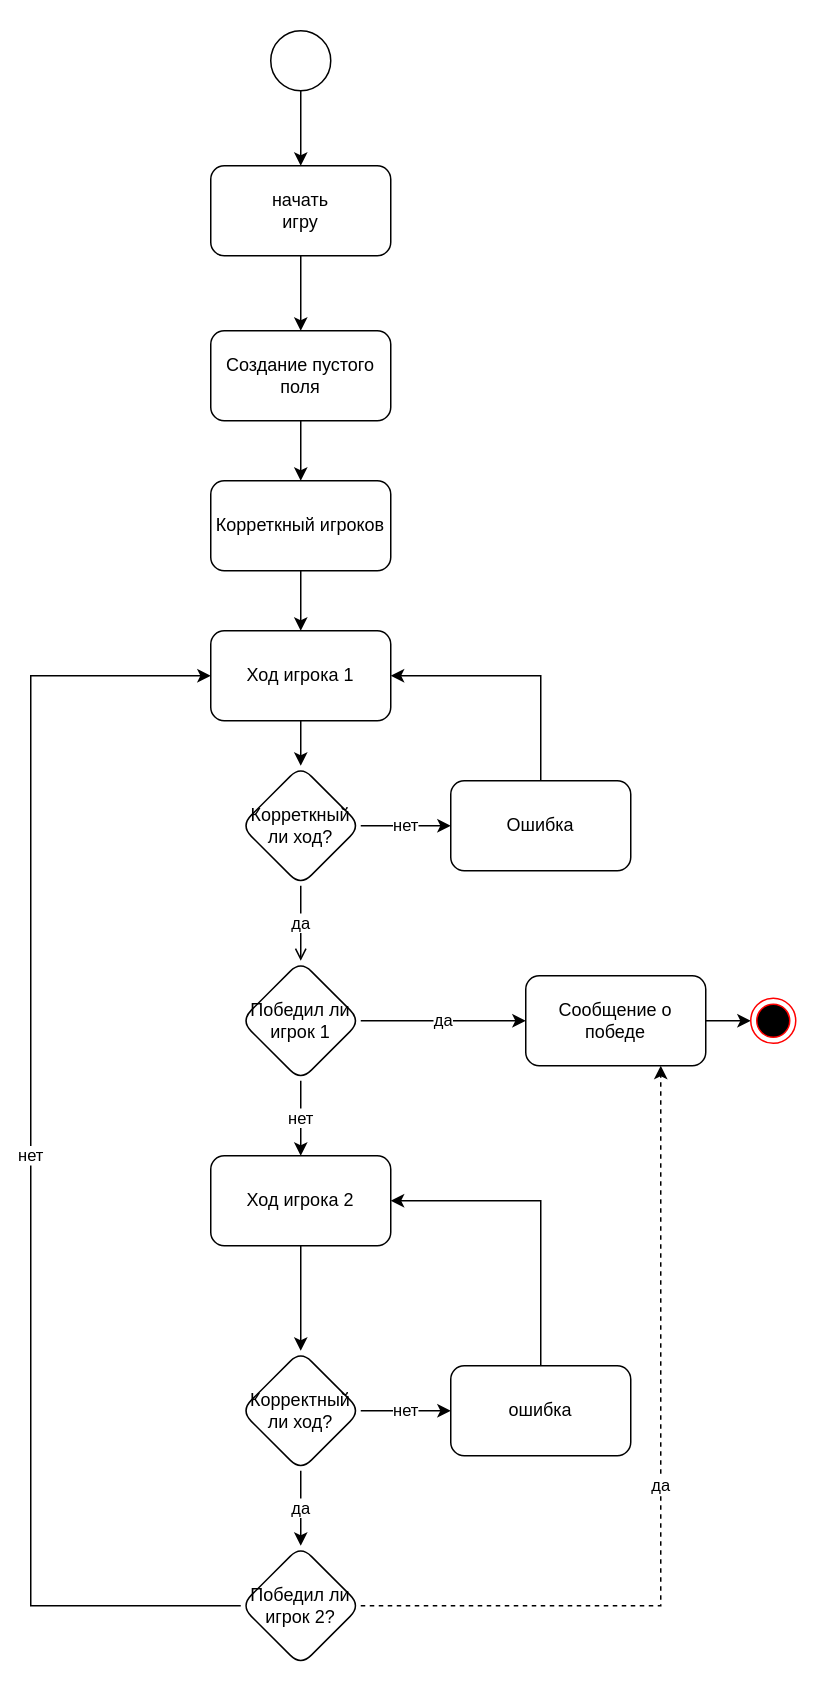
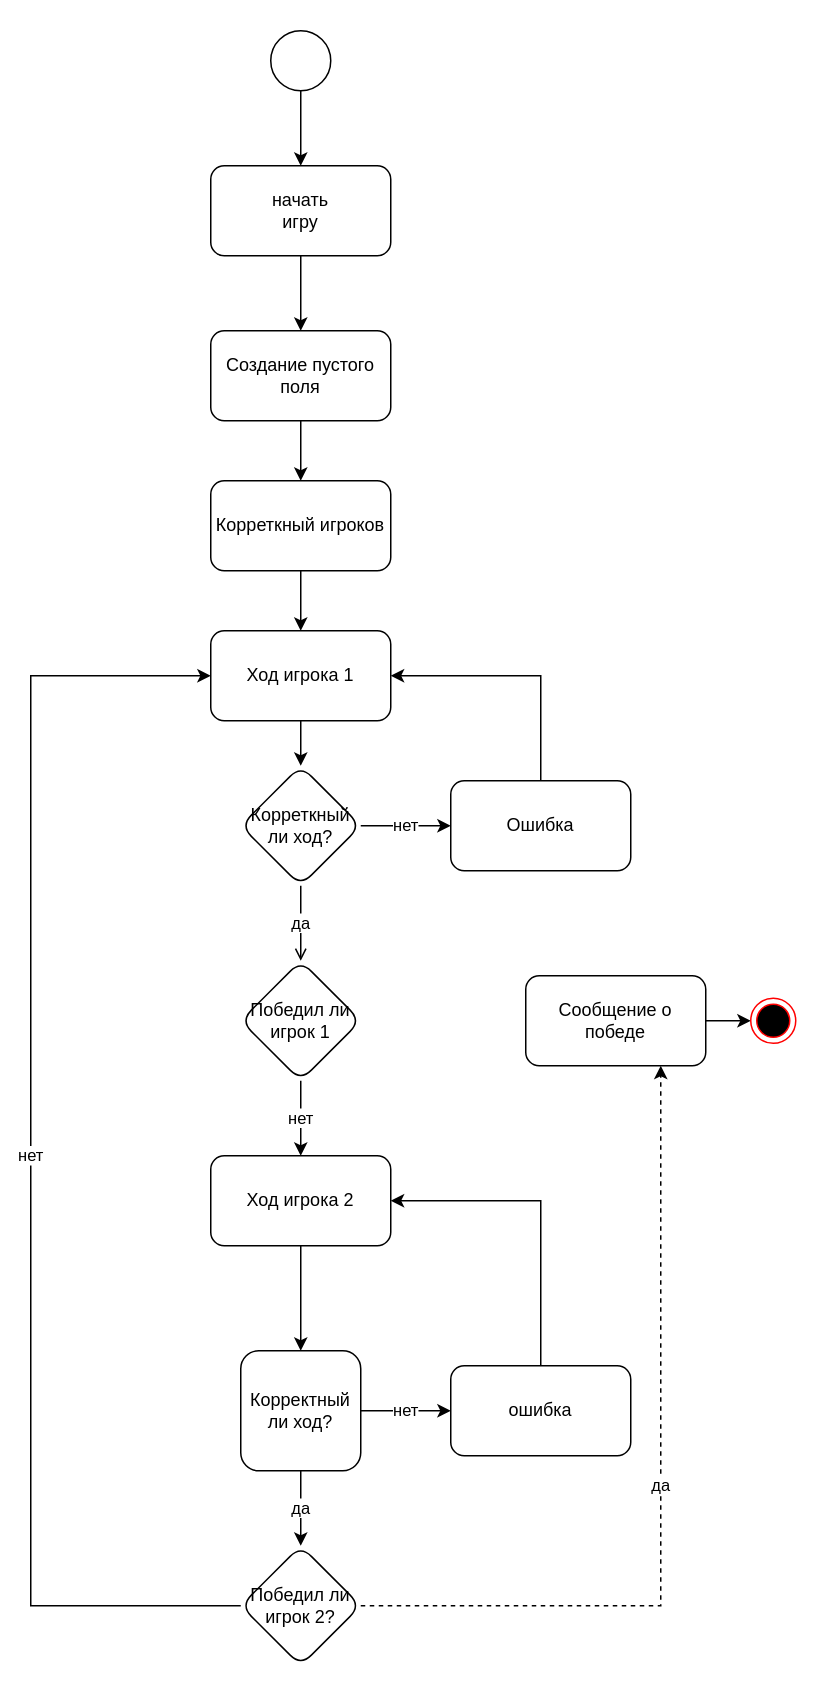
(438, 1021) -> none
(301, 1411) -> (301, 1411)
